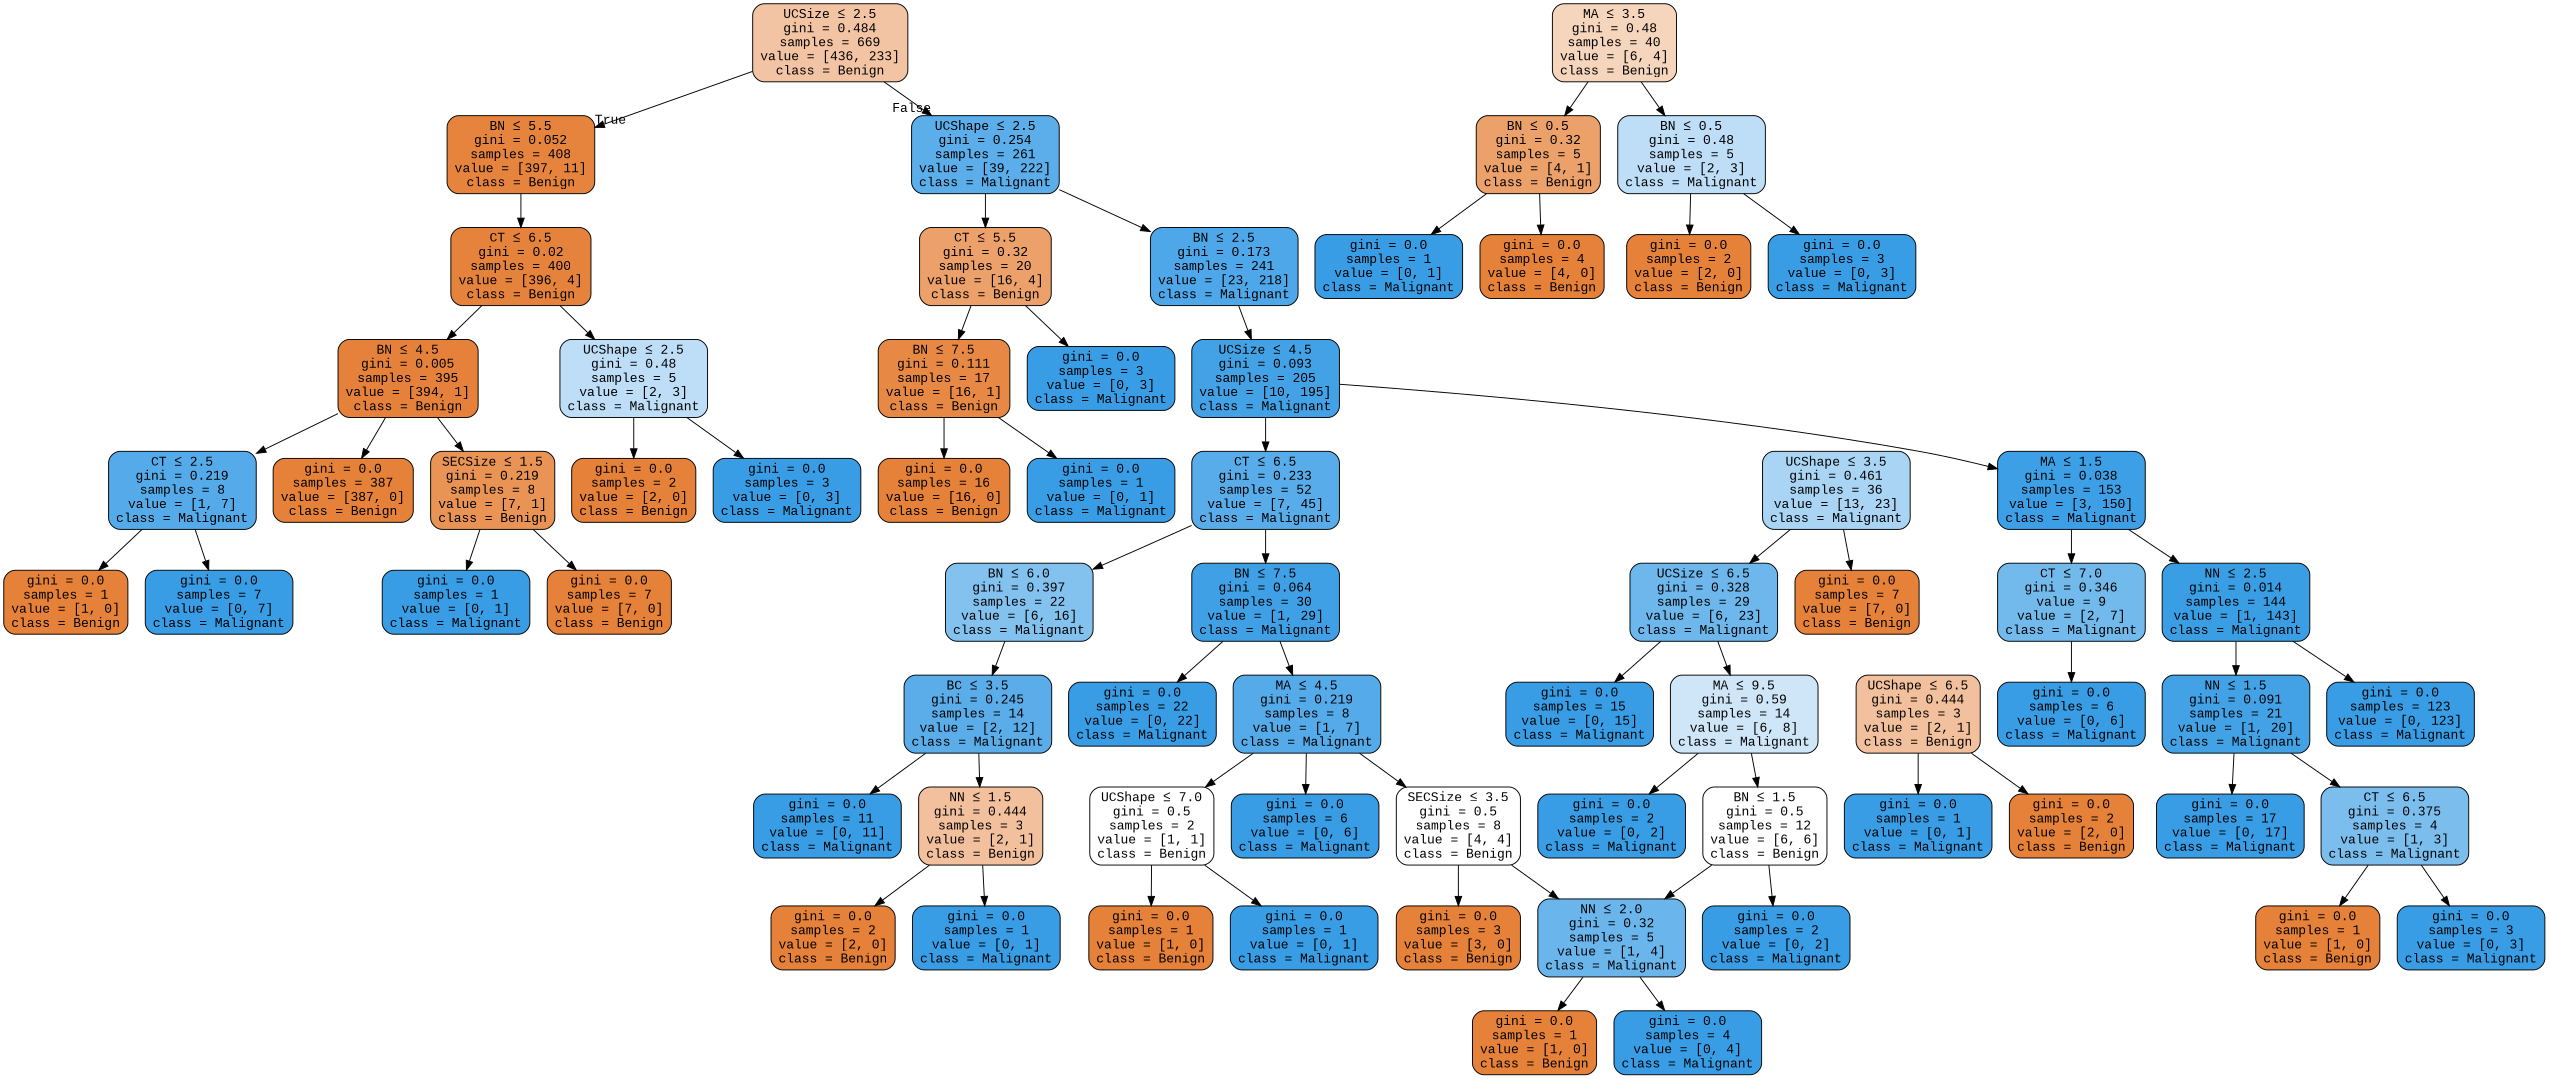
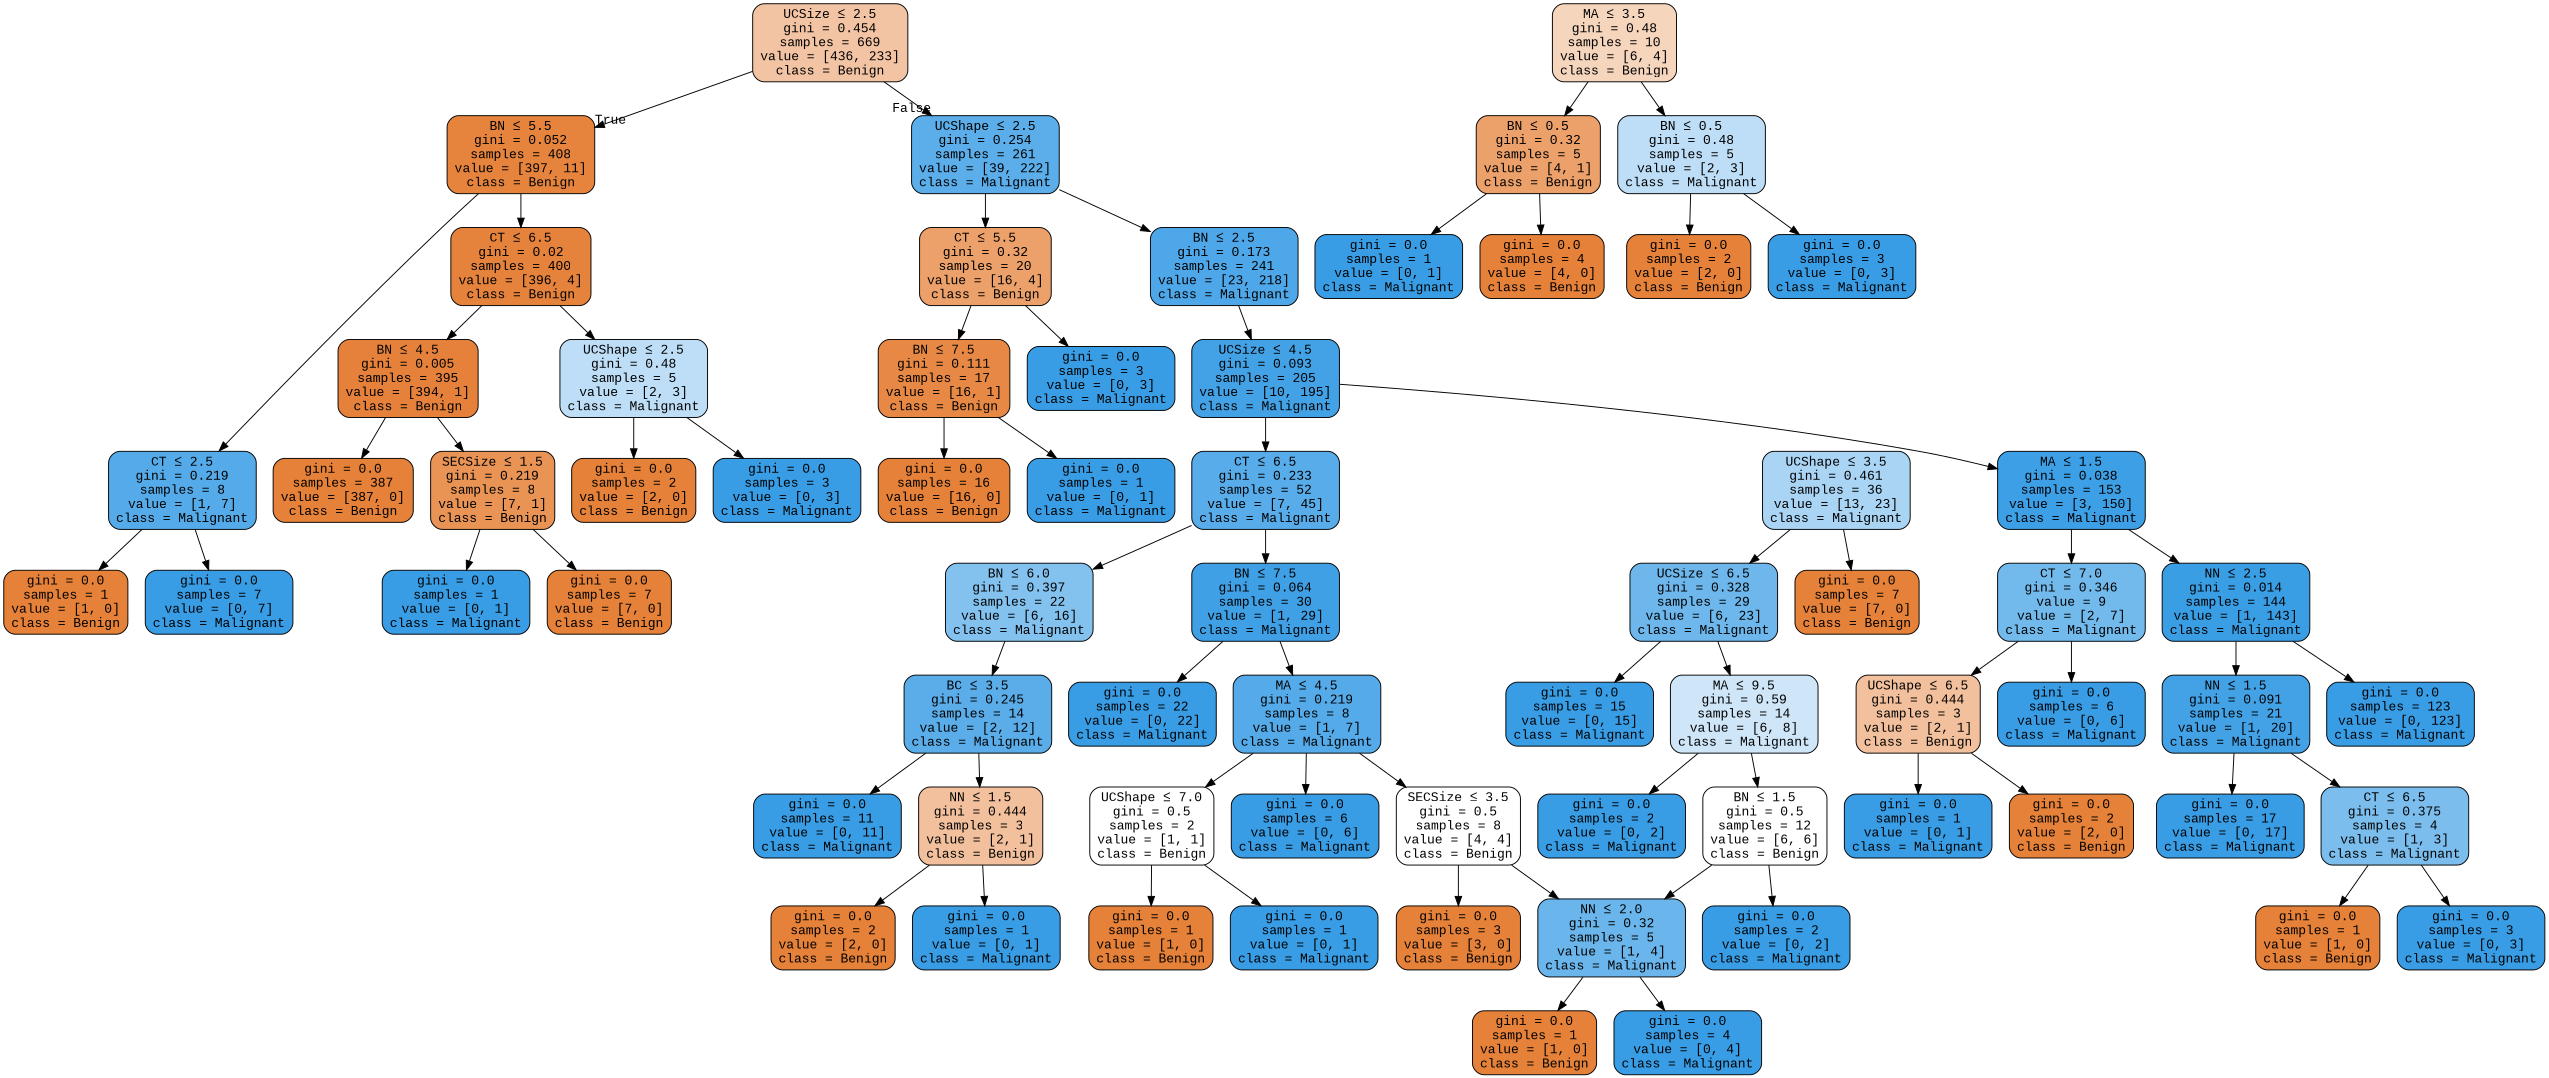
(830, 28) -> (830, 28)
(1614, 42) -> (1614, 42)
(302, 431) -> (350, 317)
none -> (1999, 655)
